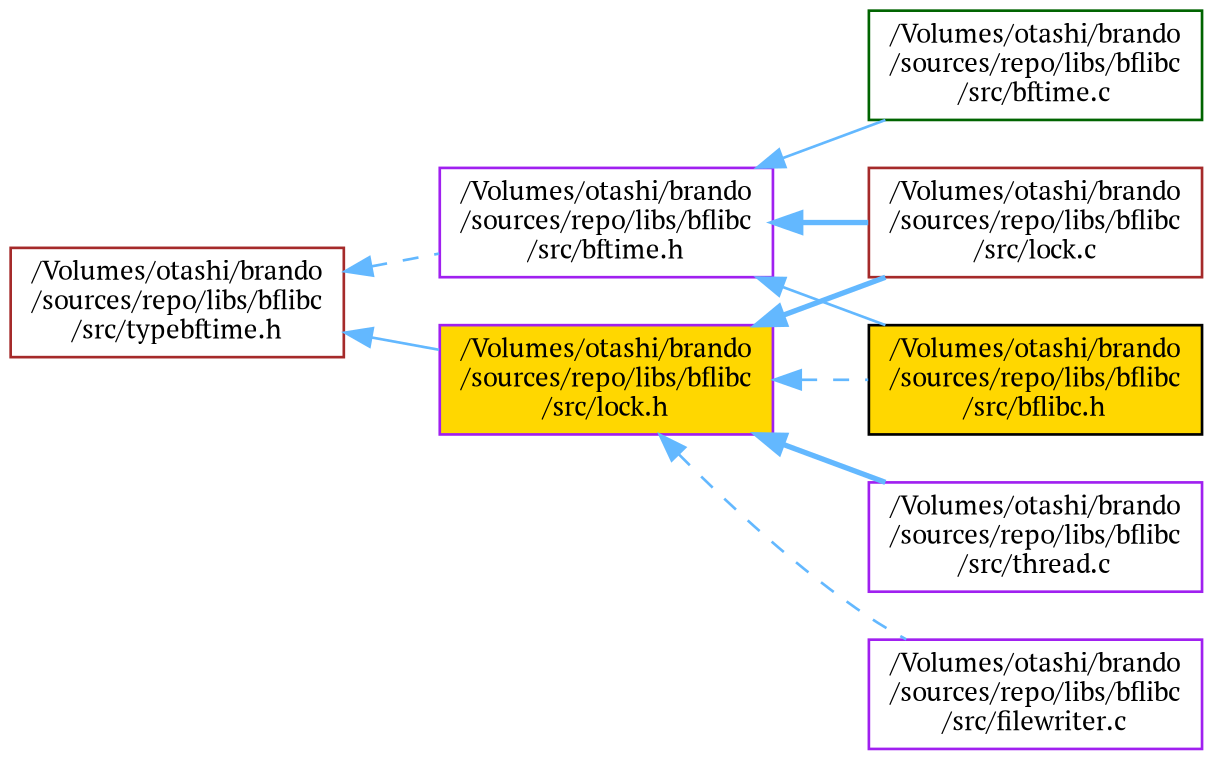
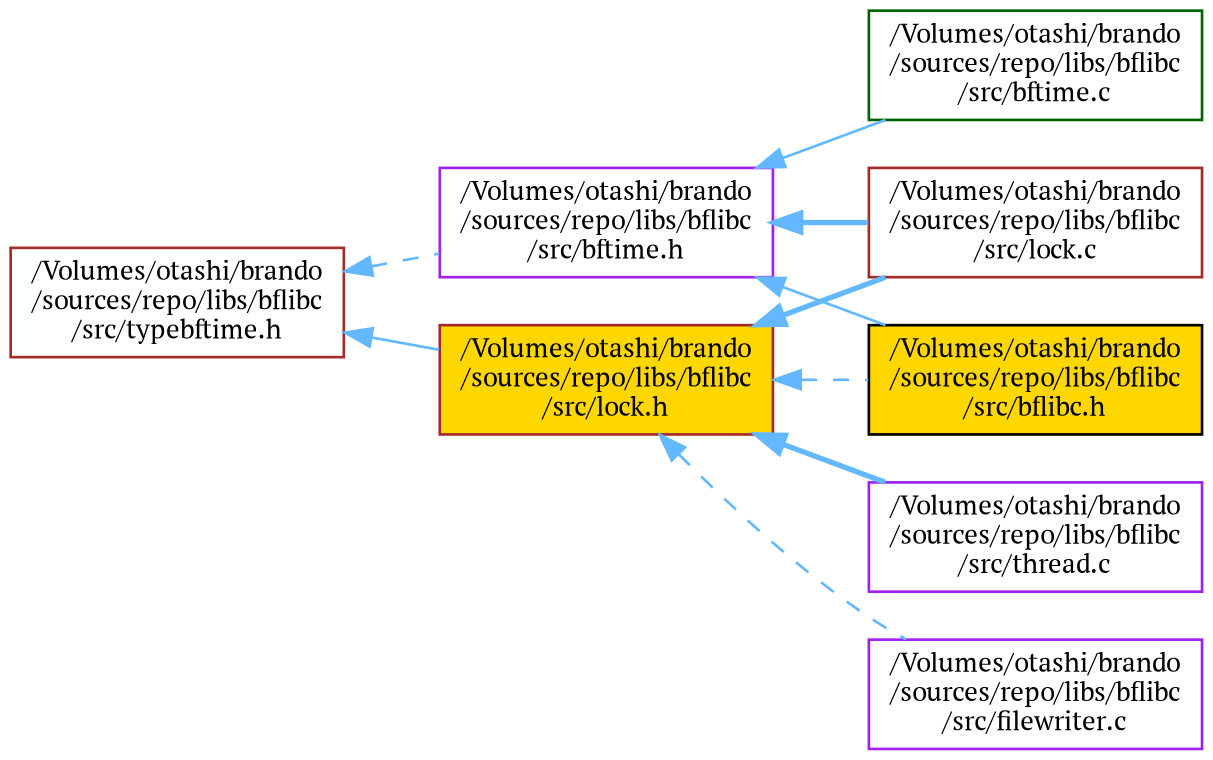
(606, 380) -> (606, 380)
